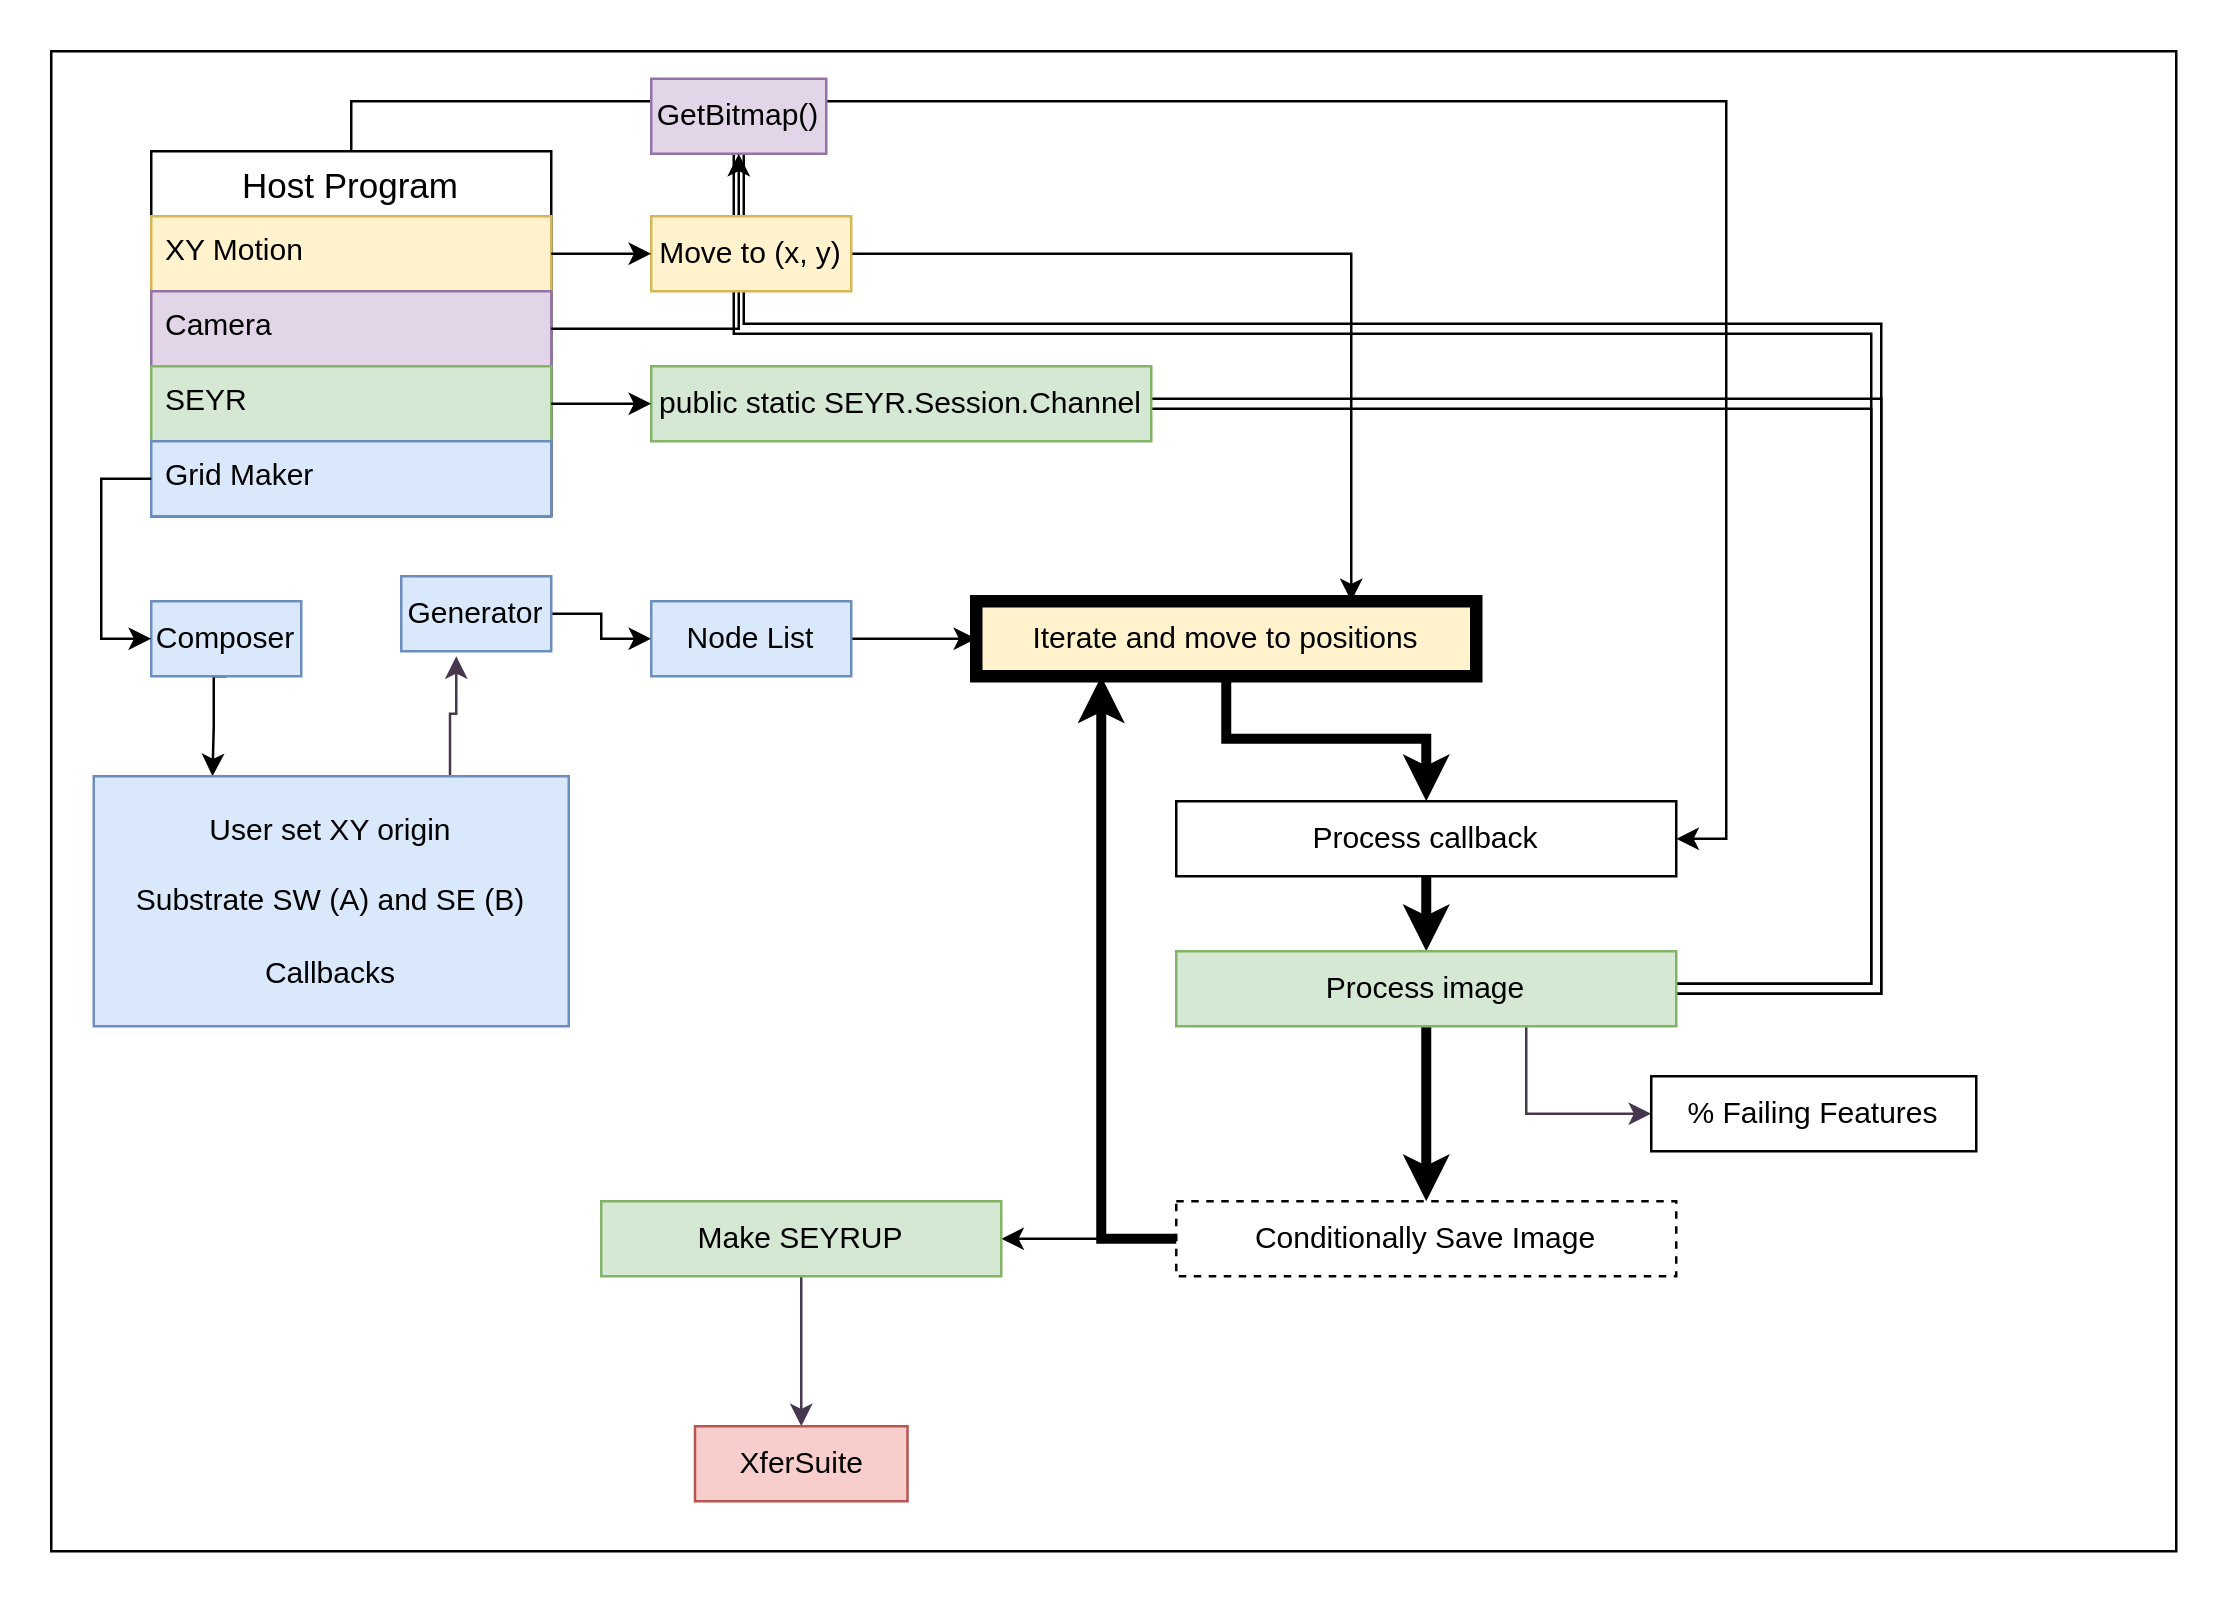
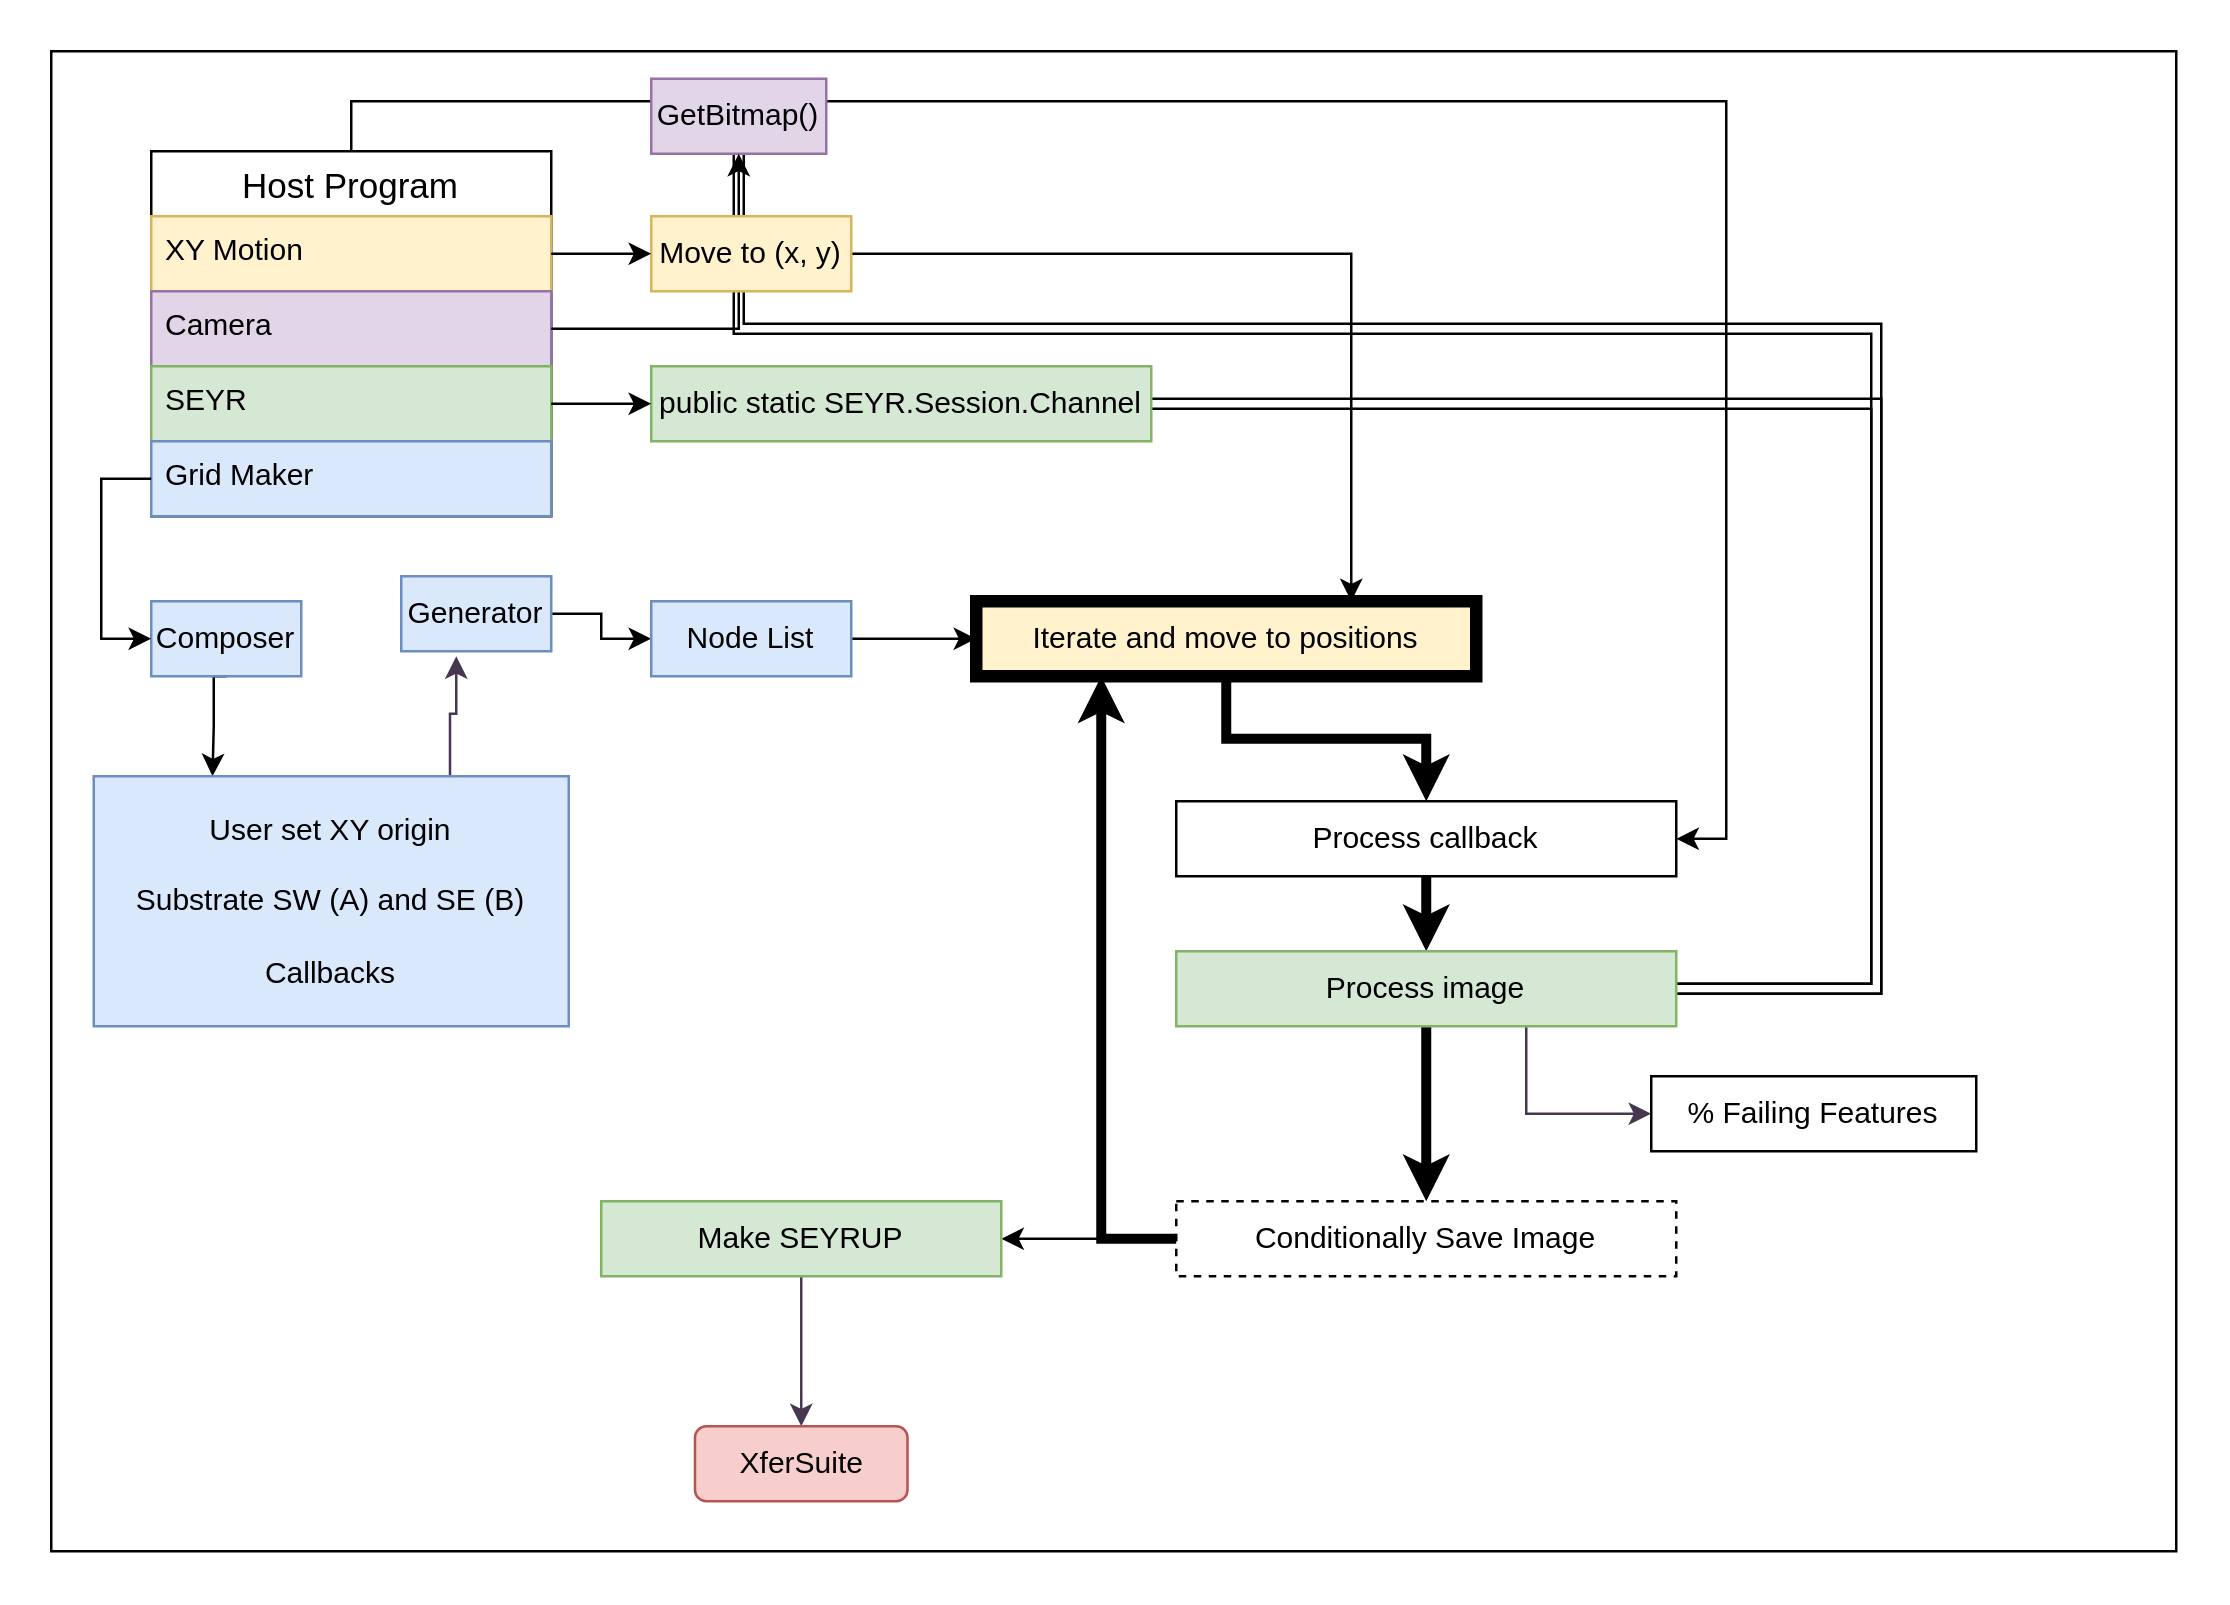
(801, 1464) -> (801, 1464)
